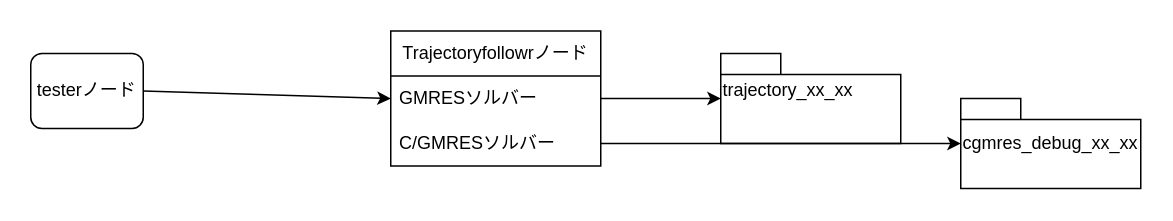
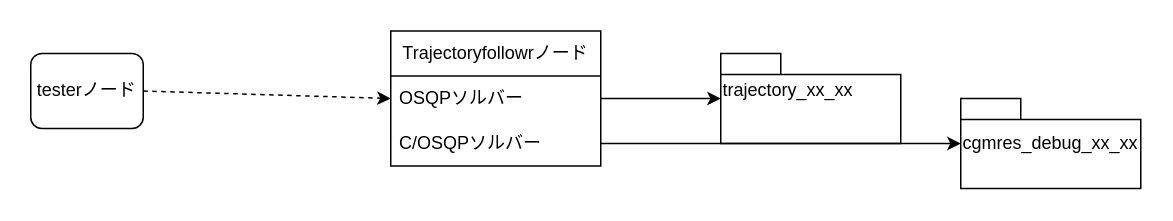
(261, 94) -> (261, 94)
(461, 98) -> (456, 98)
(471, 143) -> (466, 143)
